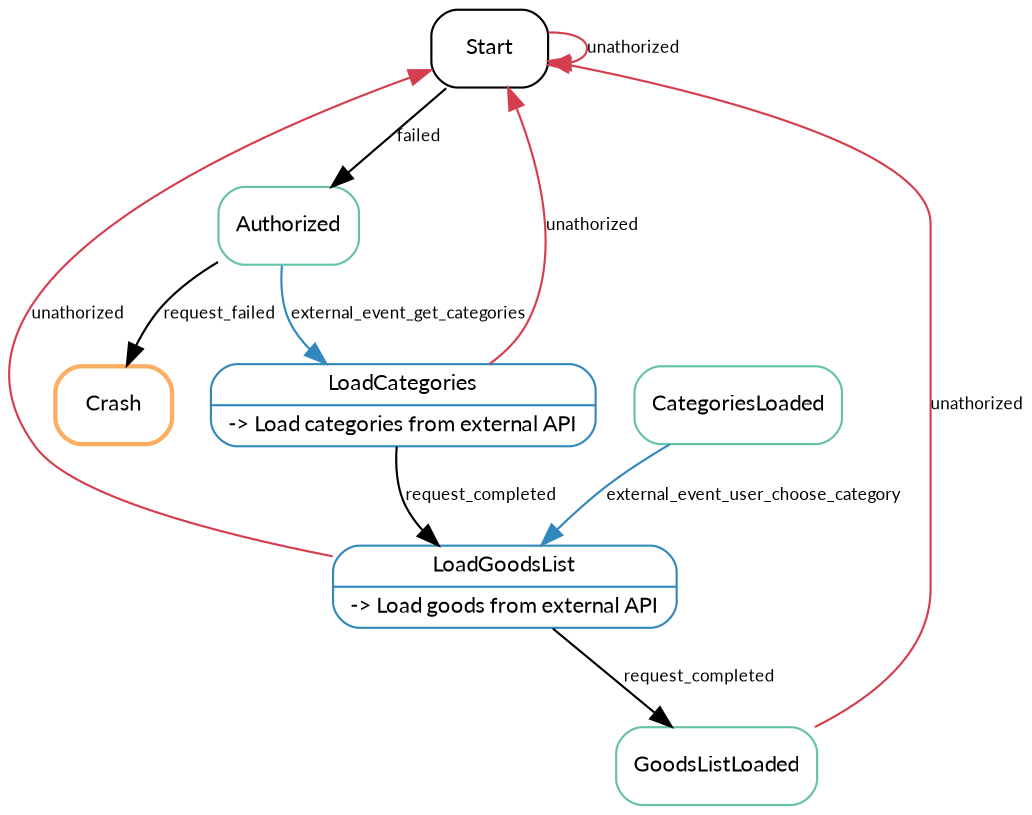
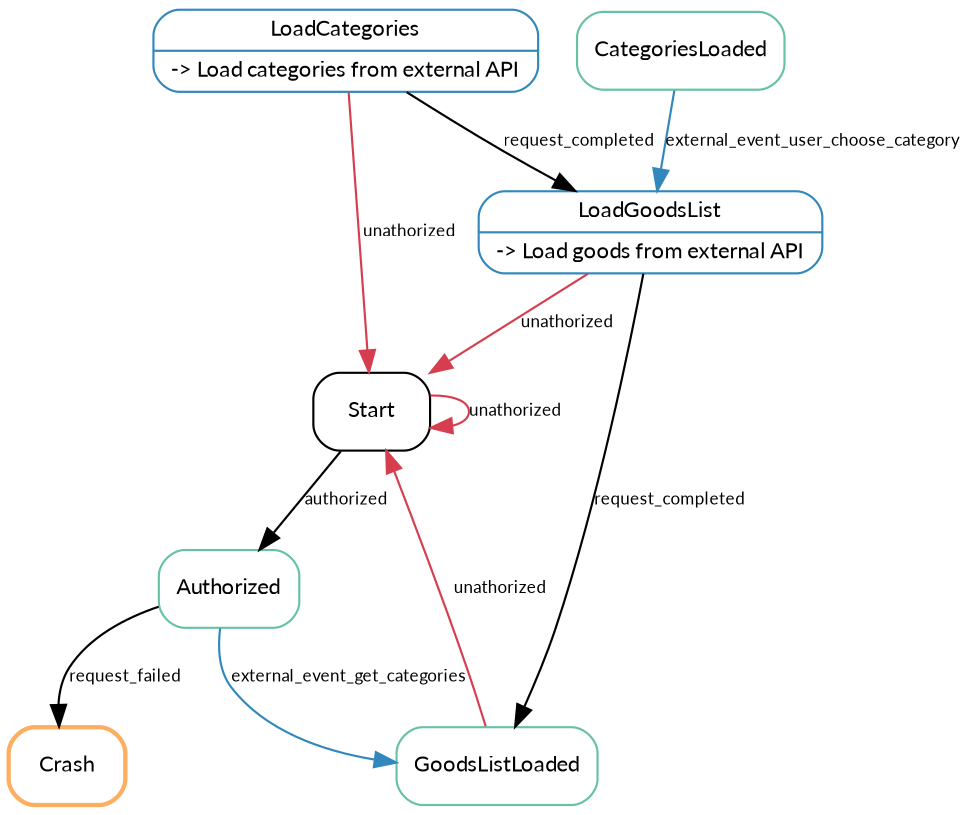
(419, 137) -> (347, 500)
(286, 311) -> (269, 722)
